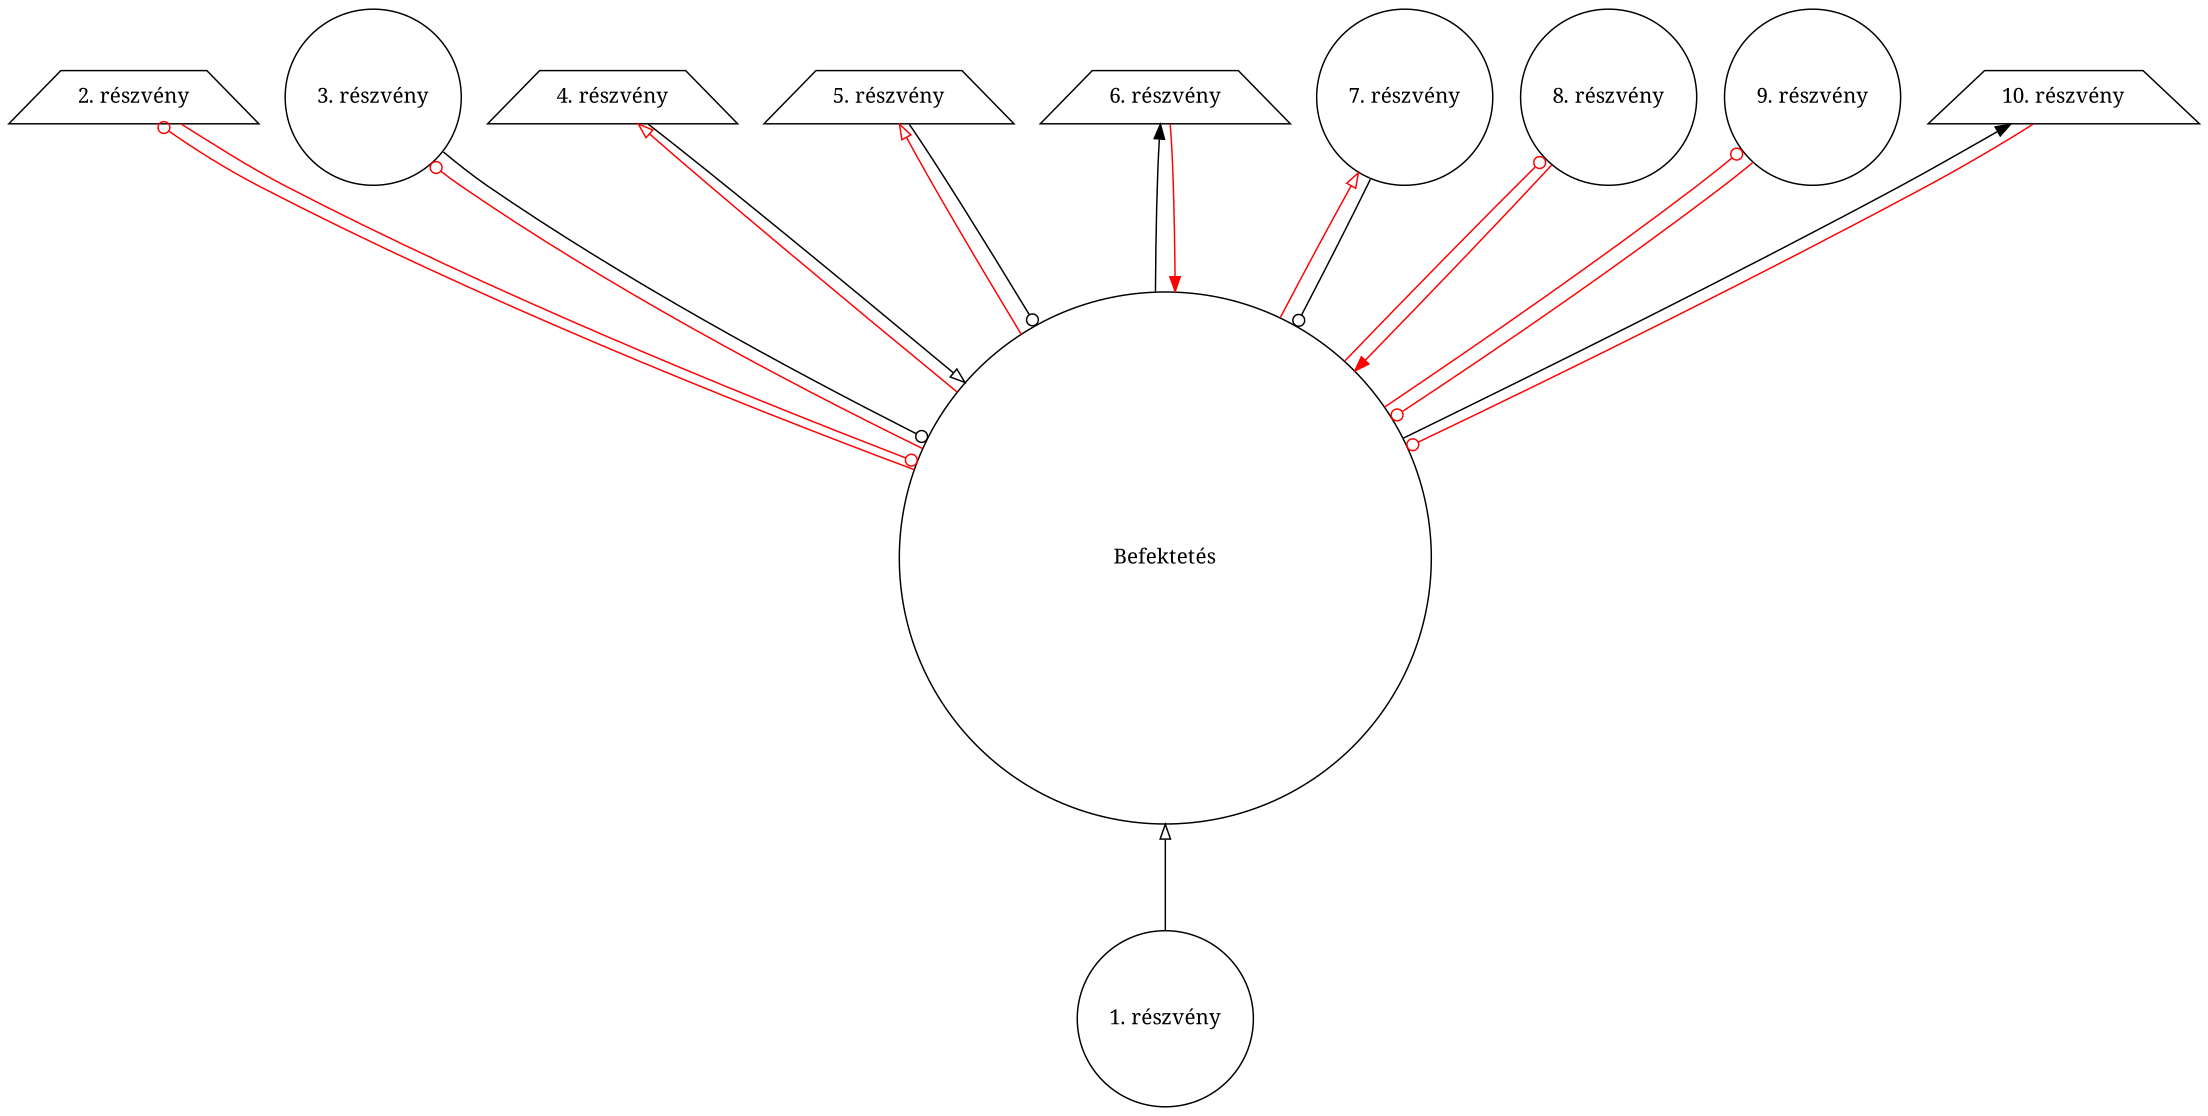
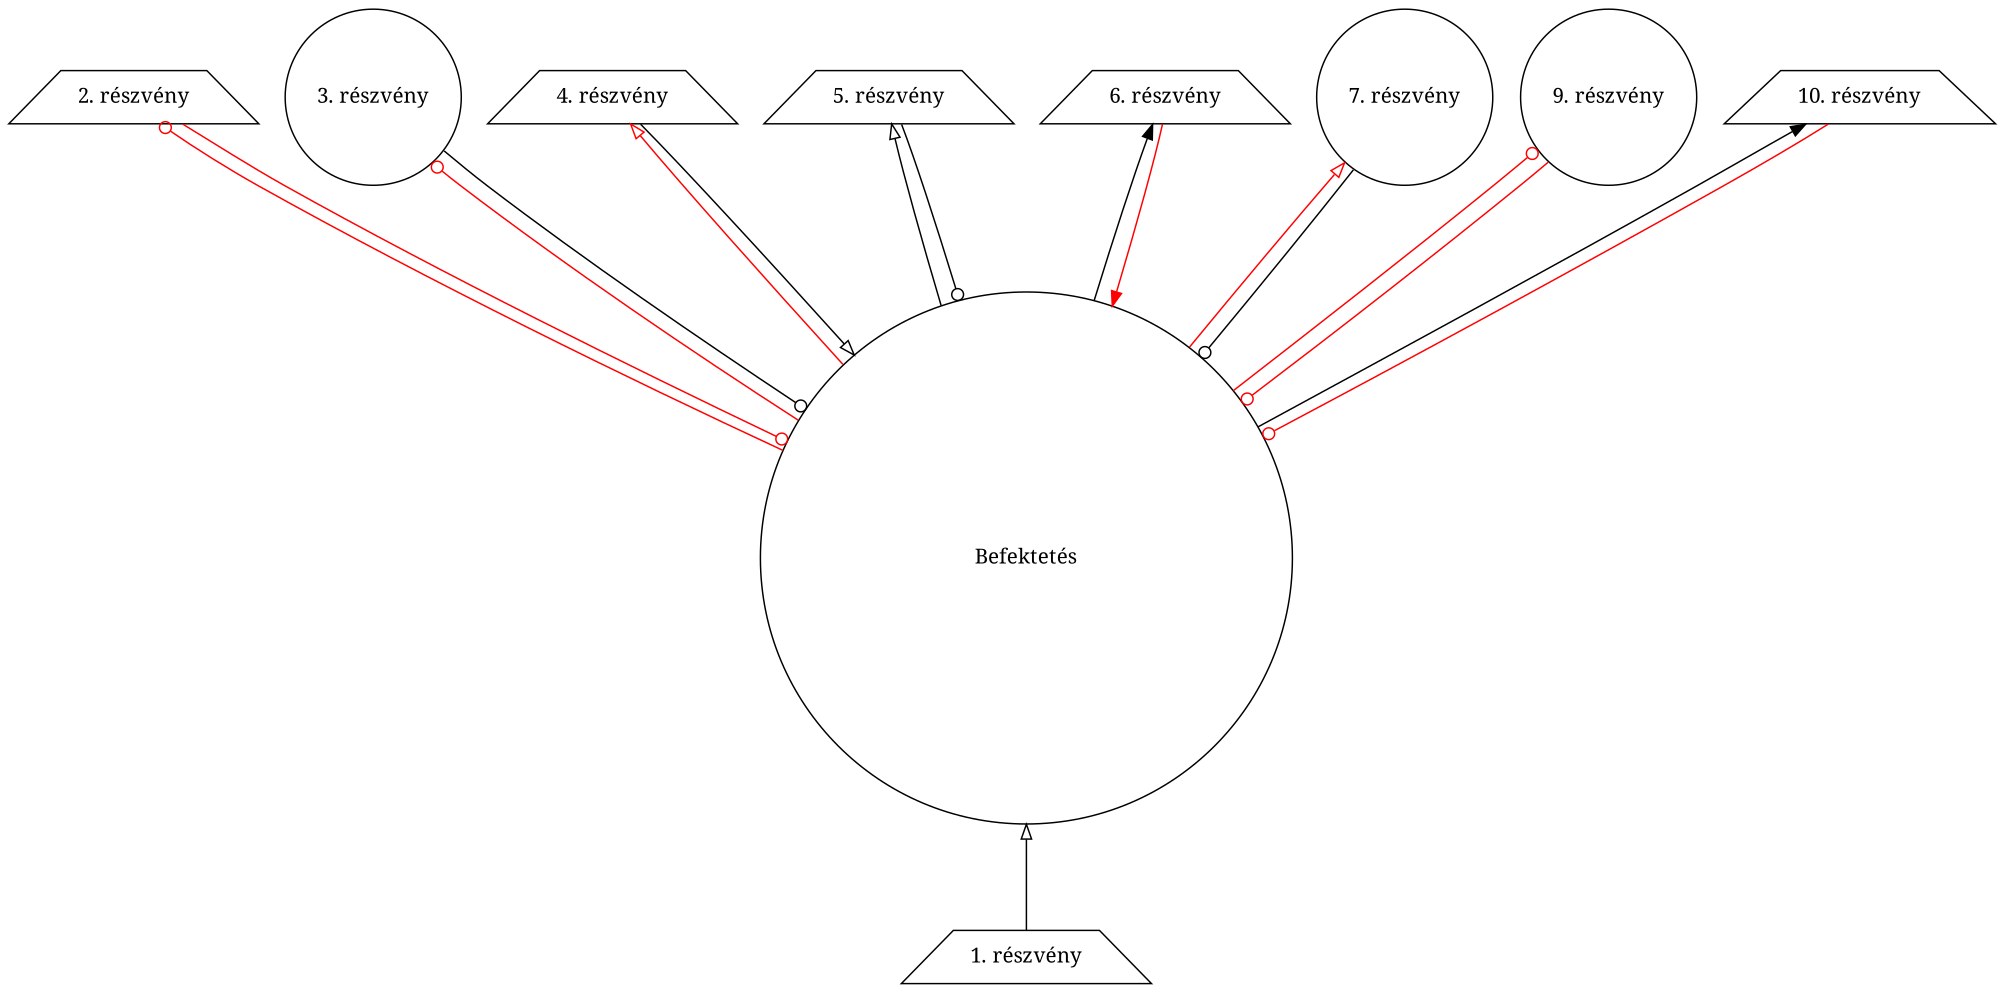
(1609, 97) -> none
(963, 236) -> (917, 222)
(1165, 1019) -> (1026, 957)
